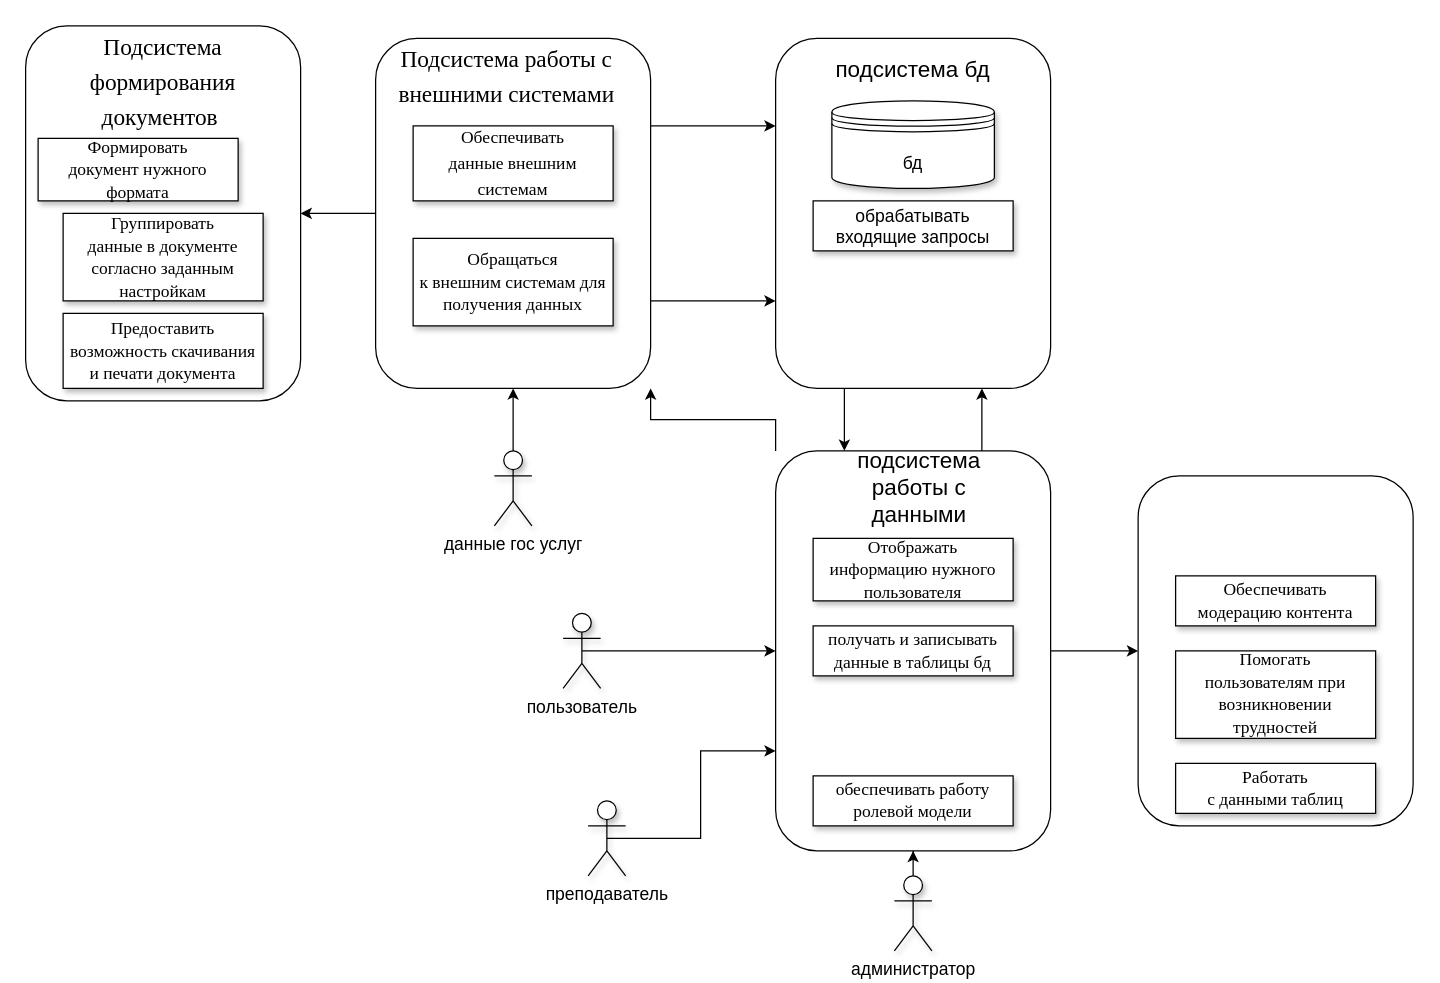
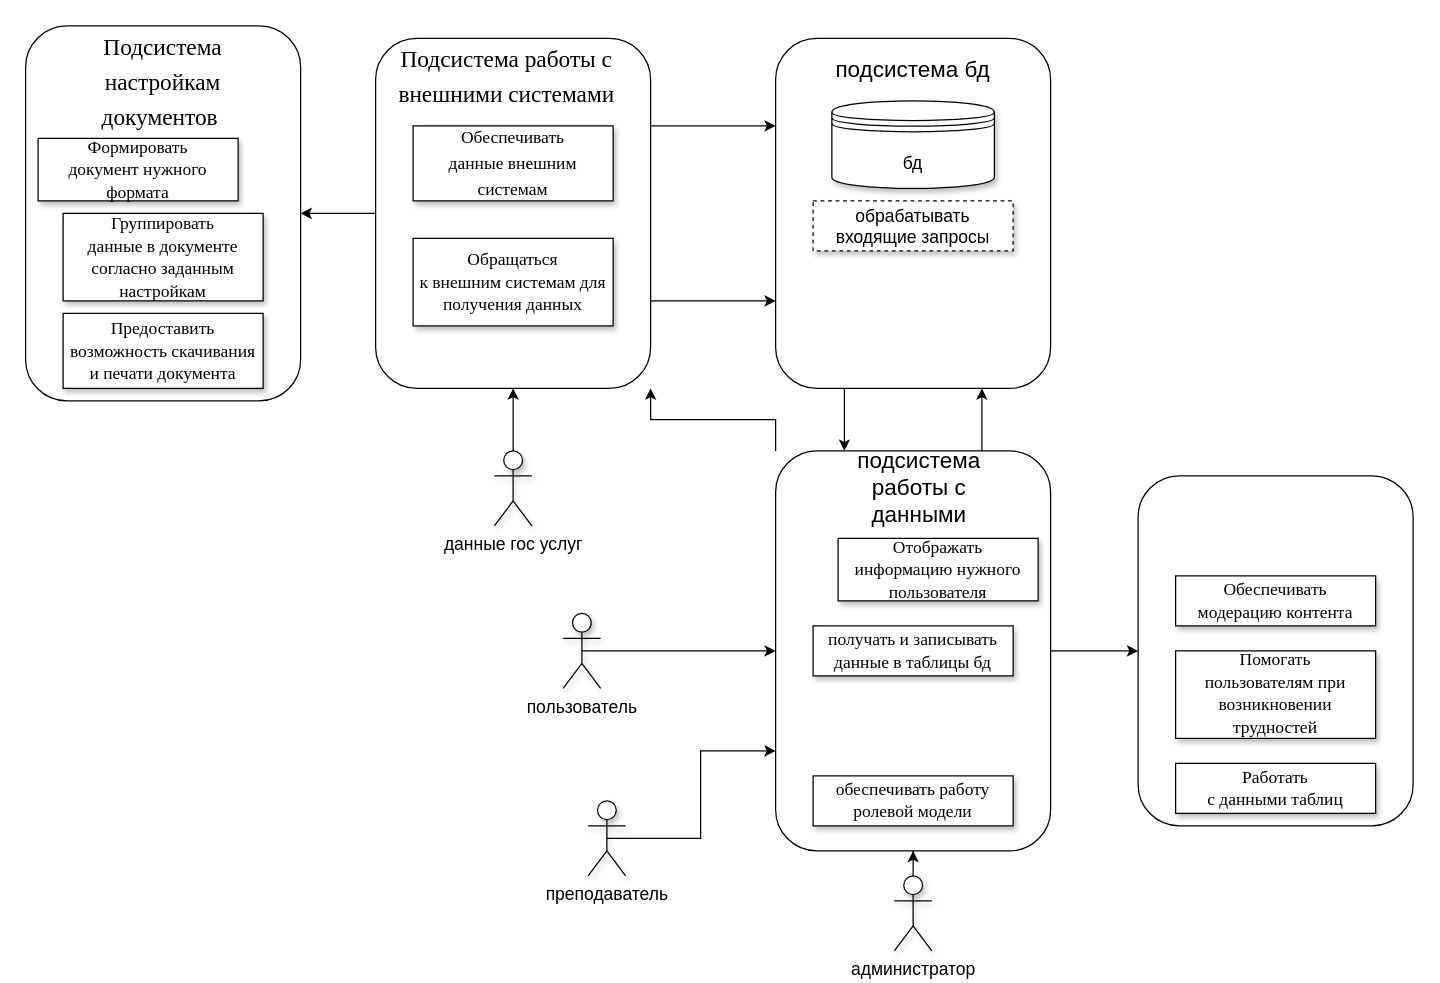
(163, 82) -> (163, 82)
(913, 226) -> (913, 226)
(913, 569) -> (938, 569)
